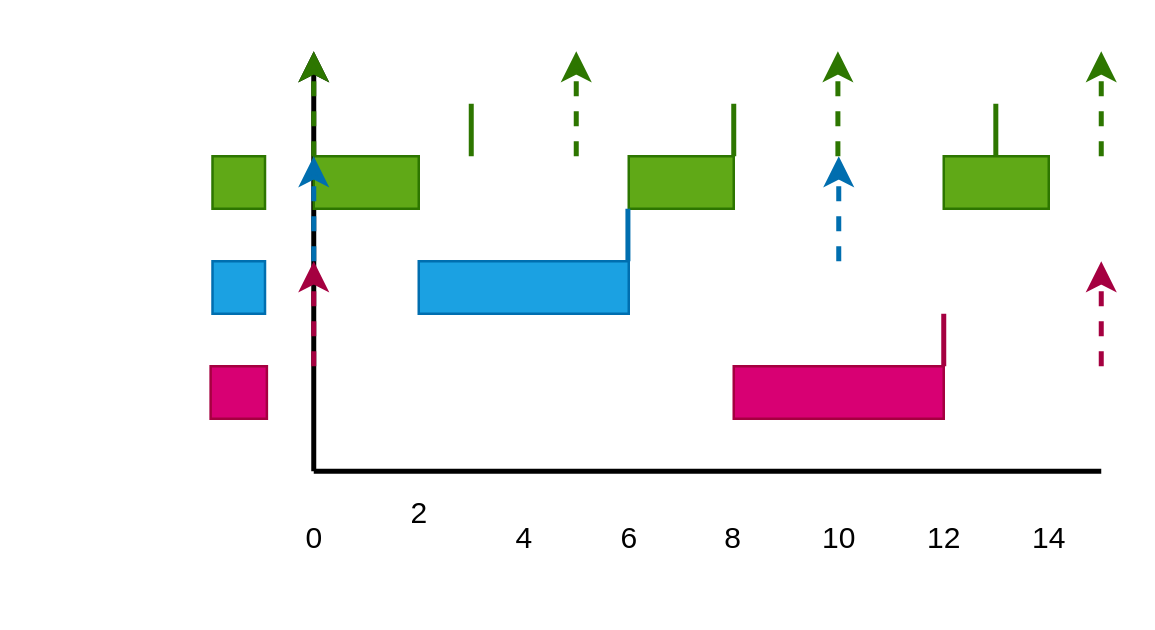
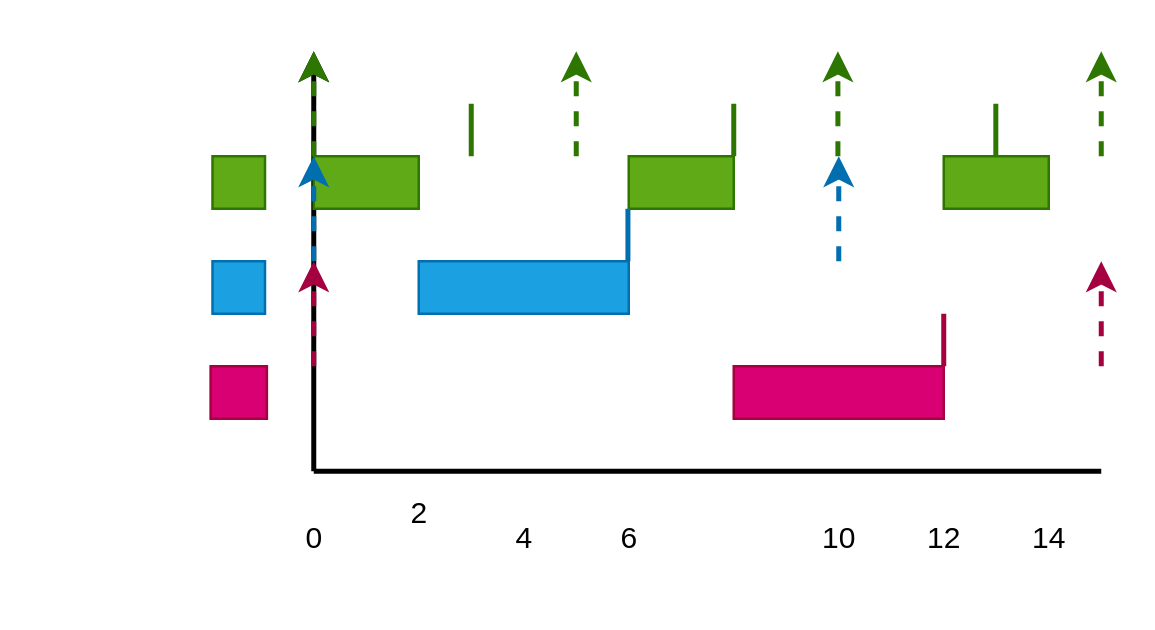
(734, 539) -> none
